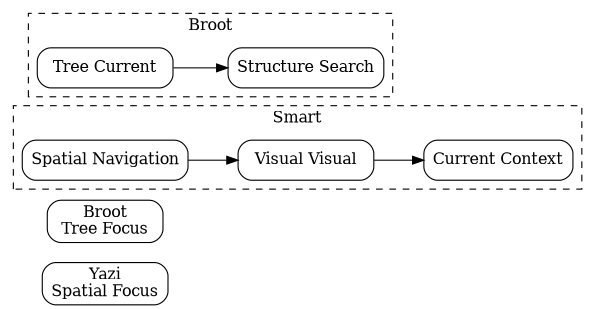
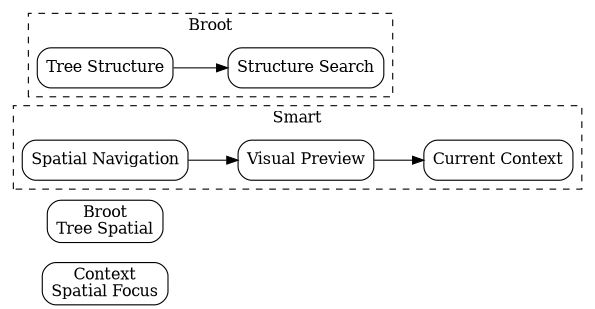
(105, 68) -> (105, 68)
(306, 160) -> (306, 160)
(105, 221) -> (105, 221)
(105, 284) -> (105, 284)
